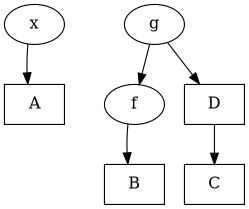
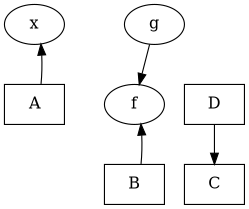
(27, 58) -> (42, 70)
(180, 59) -> none
(127, 138) -> (142, 150)
